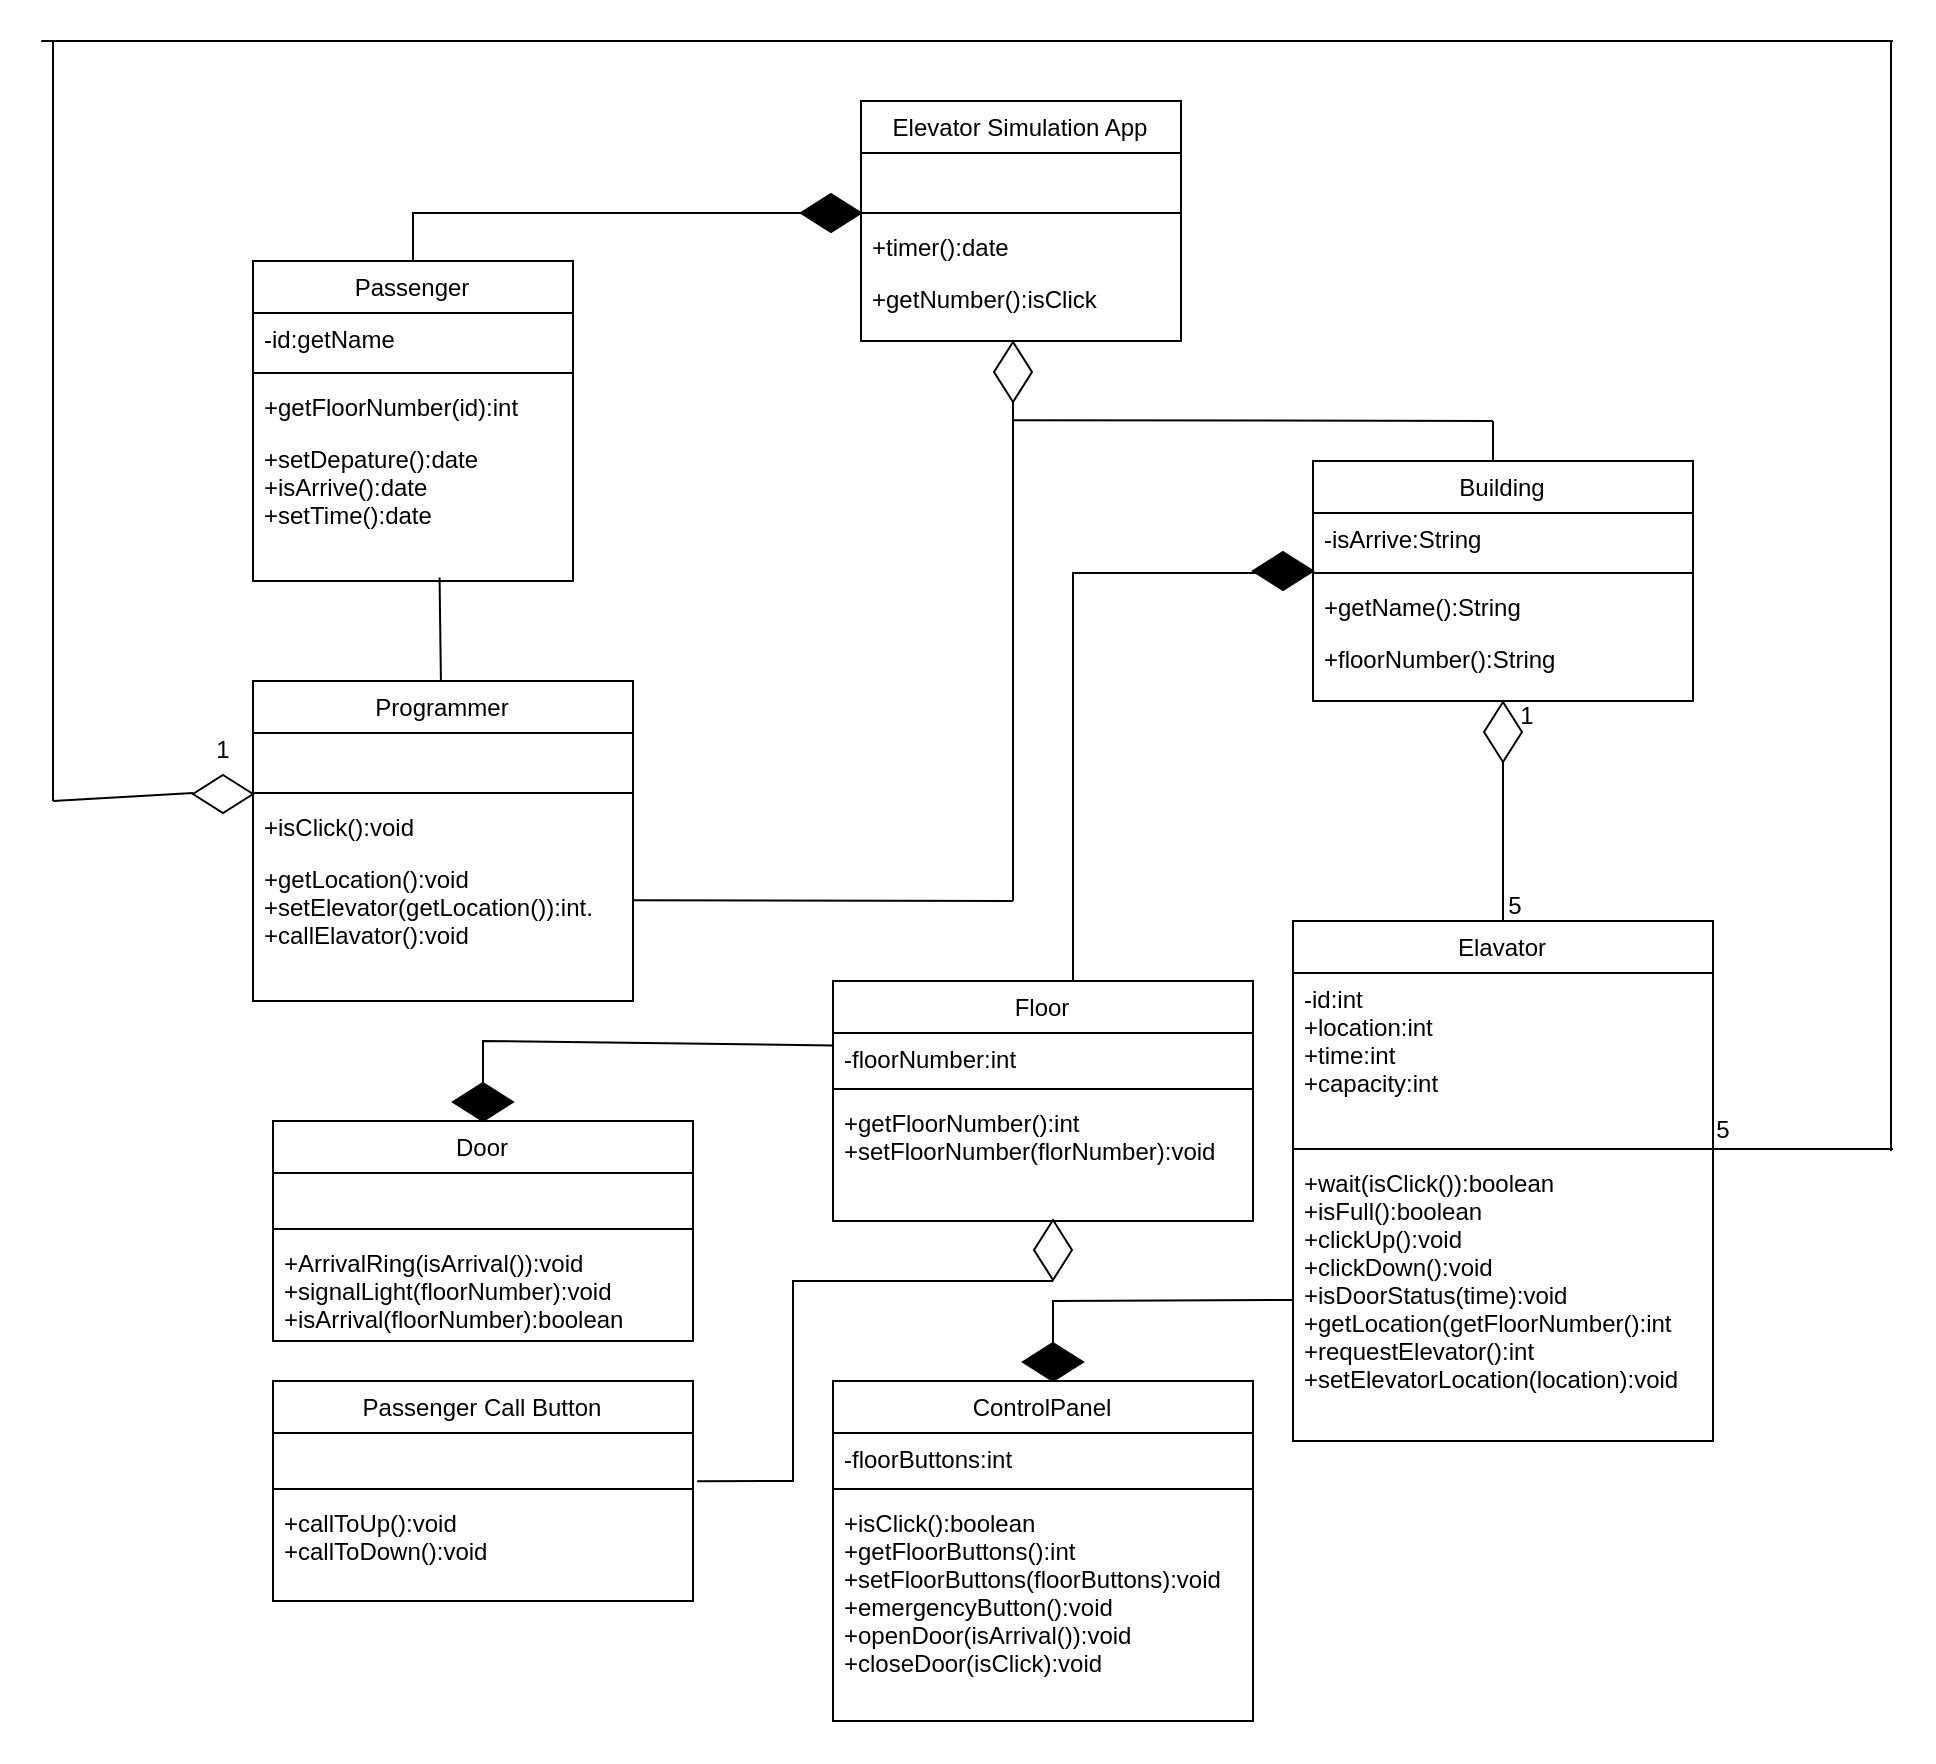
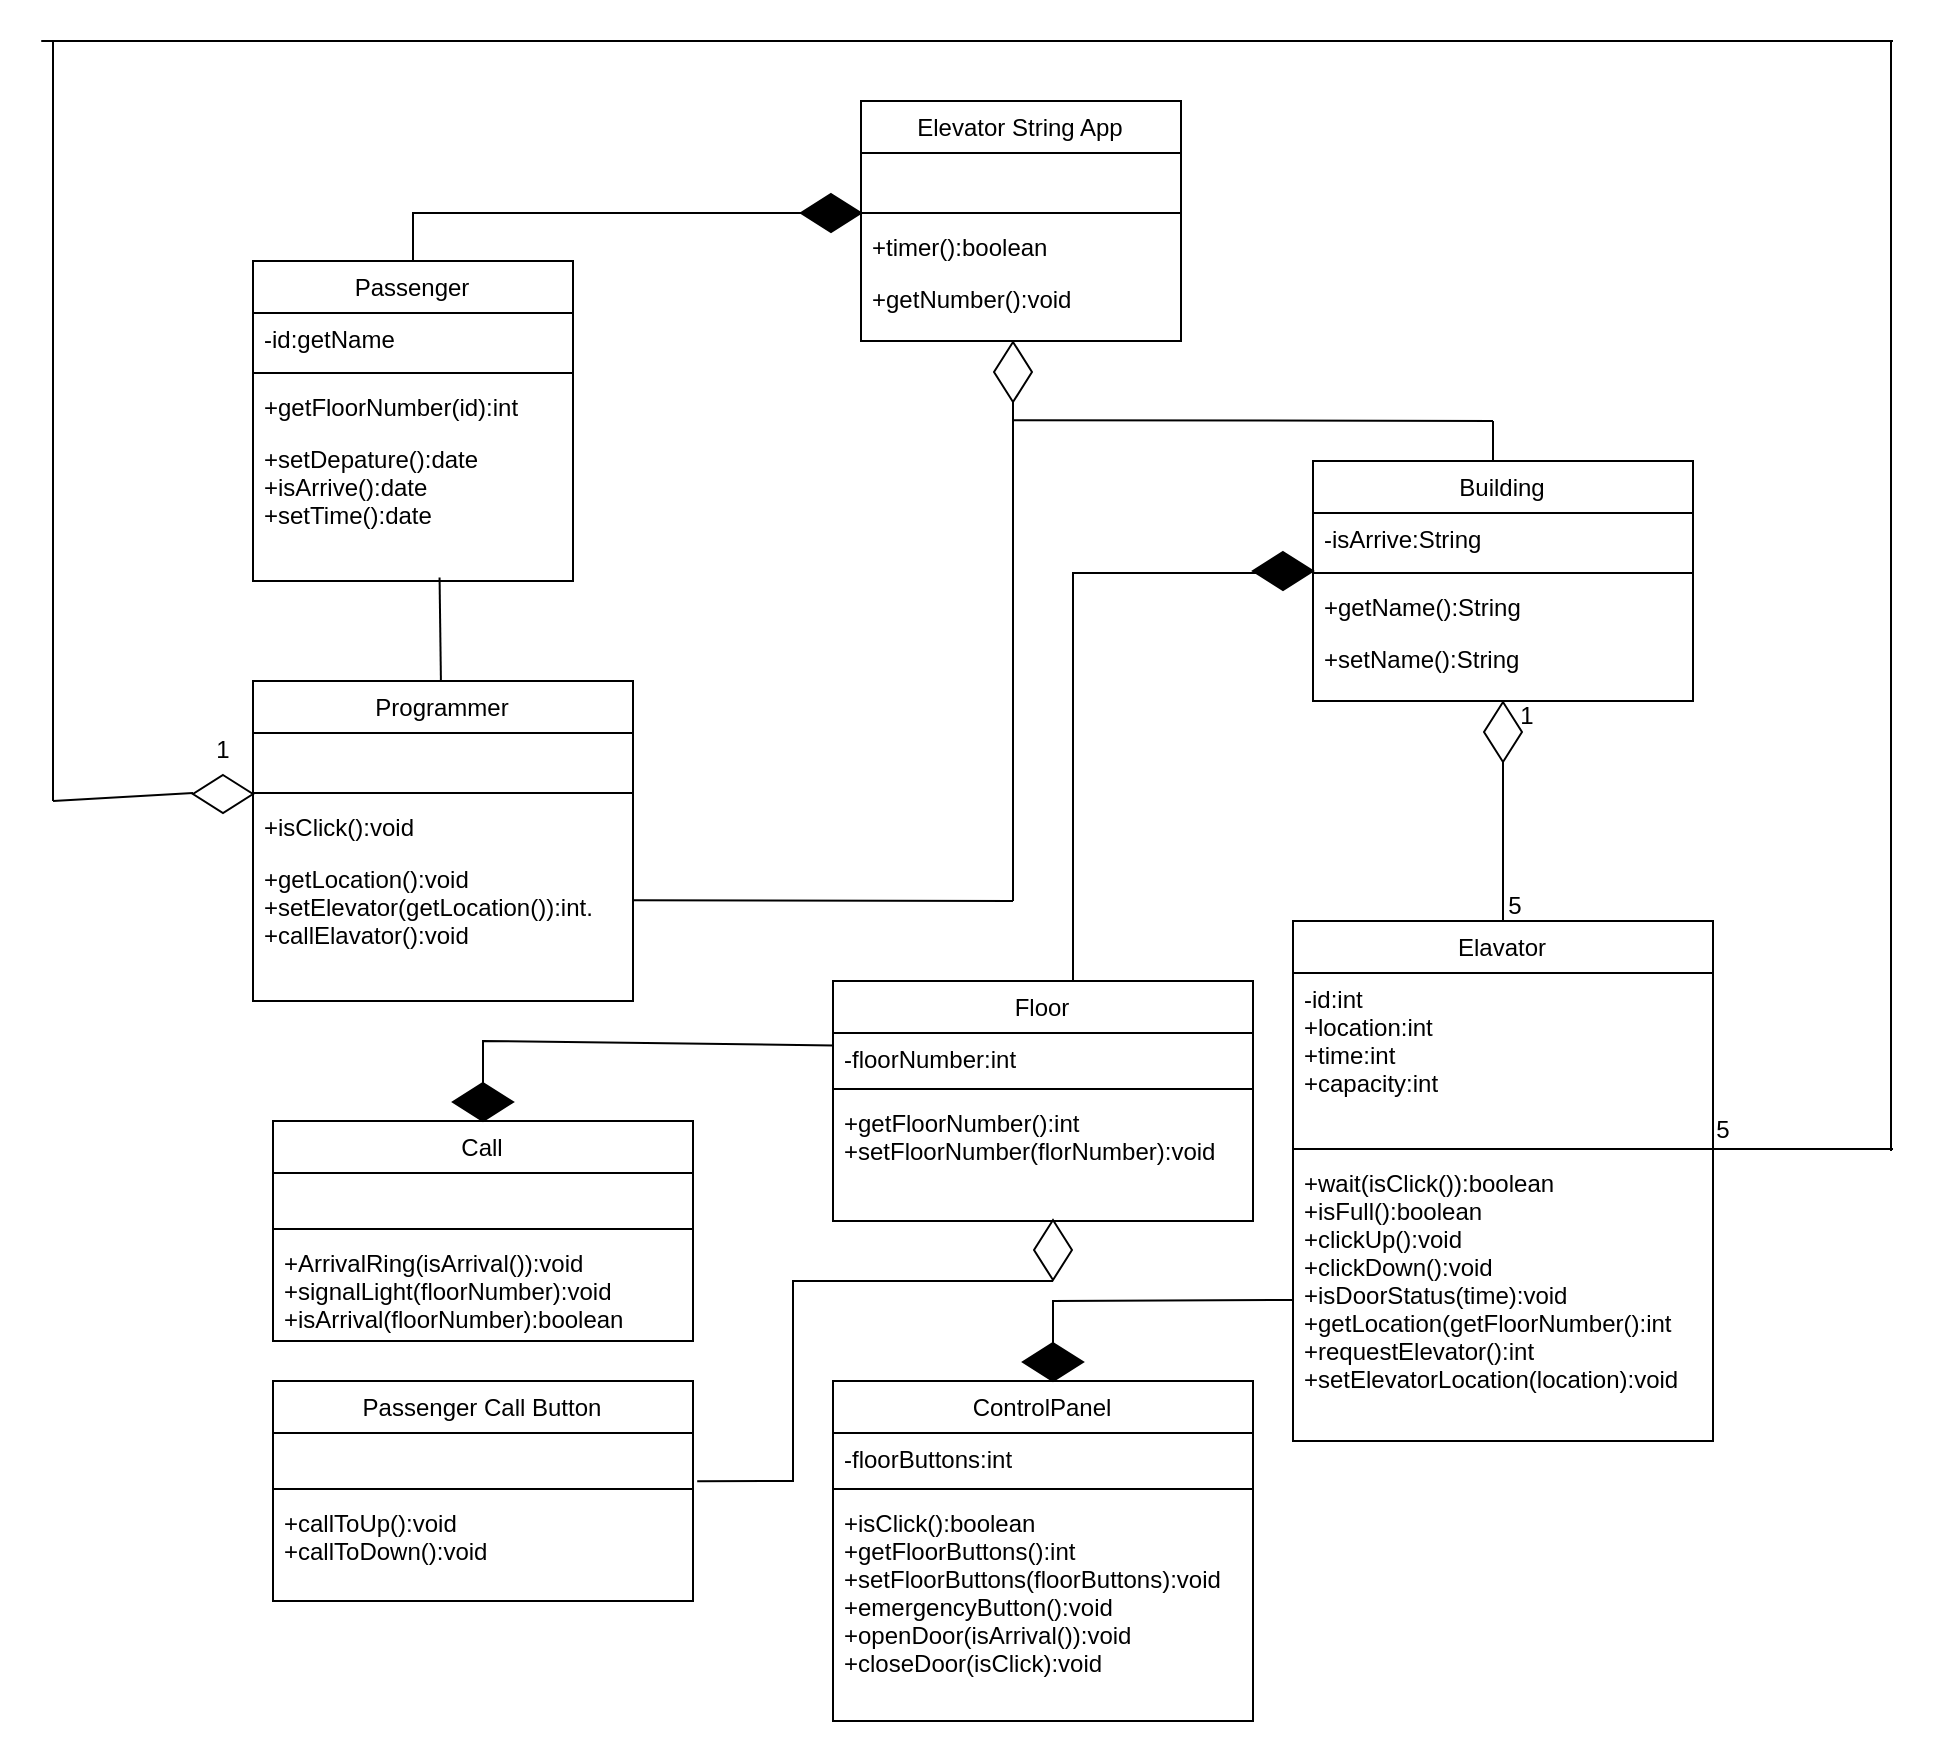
(1020, 128) -> (1020, 128)
(953, 248) -> (970, 248)
(994, 300) -> (980, 300)
(1456, 660) -> (1432, 660)
(482, 1148) -> (482, 1148)
